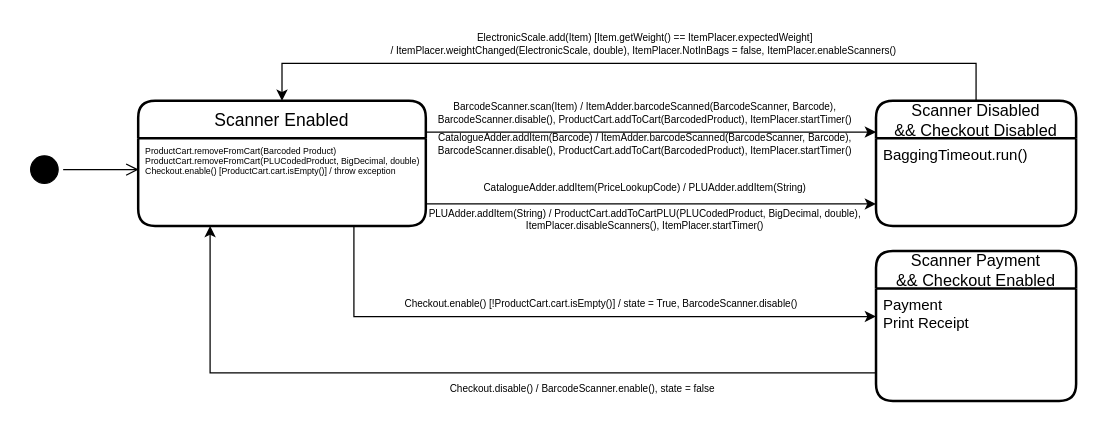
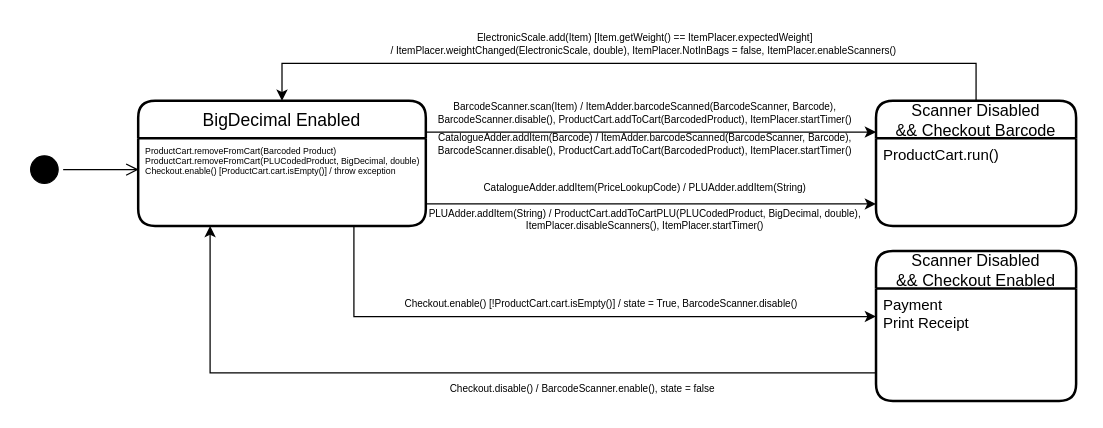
(975, 110) -> (975, 110)
(281, 120) -> (281, 120)
(961, 155) -> (952, 155)
(975, 260) -> (975, 260)
